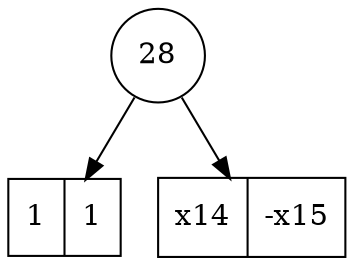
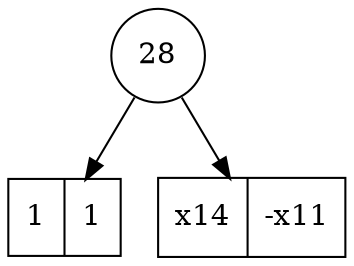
(296, 216) -> (296, 216)
